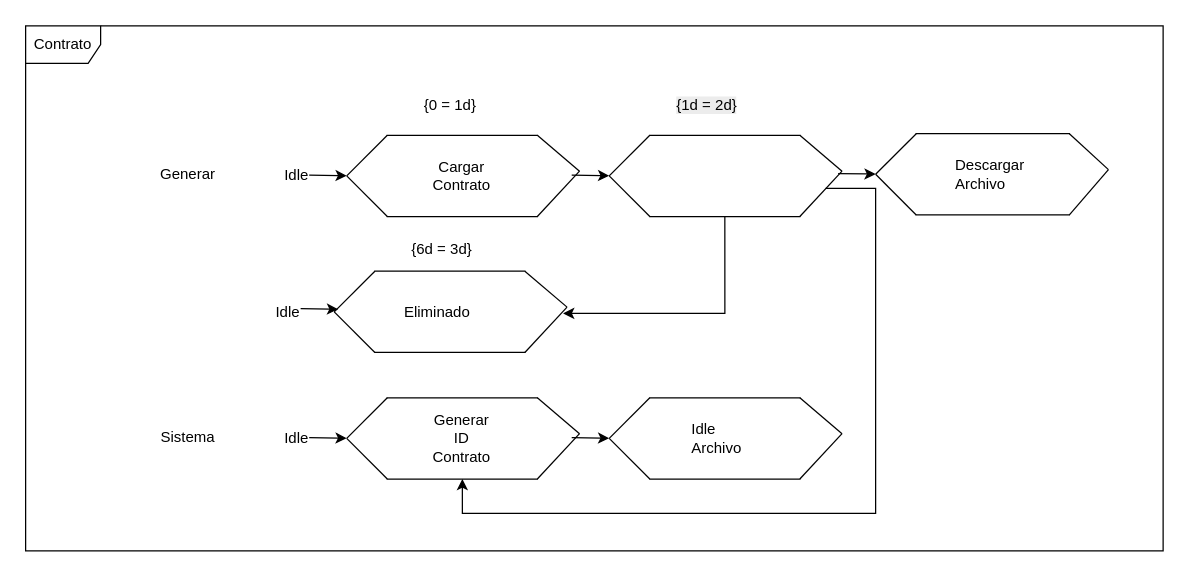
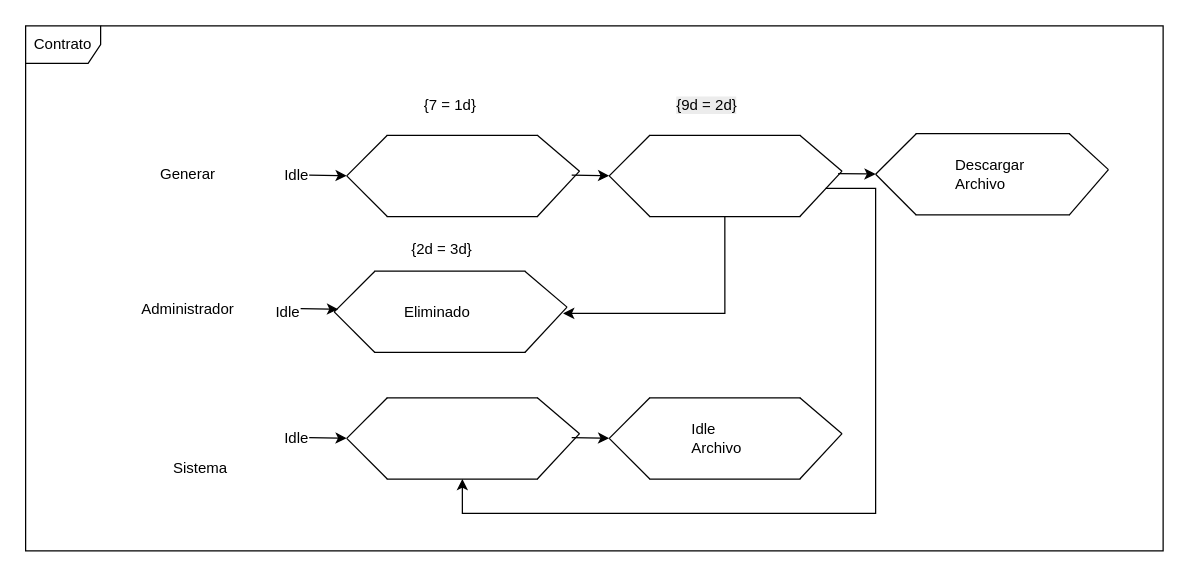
(454, 106) -> (454, 106)
(711, 106) -> (711, 106)
(462, 176) -> none
(446, 250) -> (446, 250)
none -> (188, 309)
(188, 437) -> (201, 468)
(462, 438) -> none
